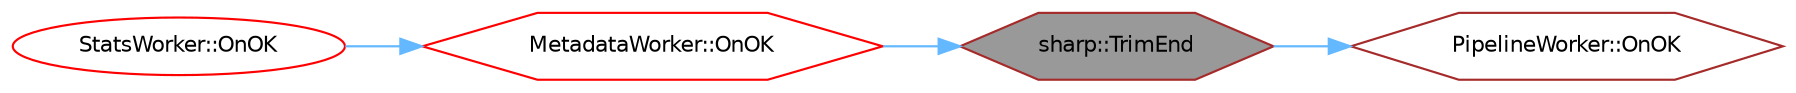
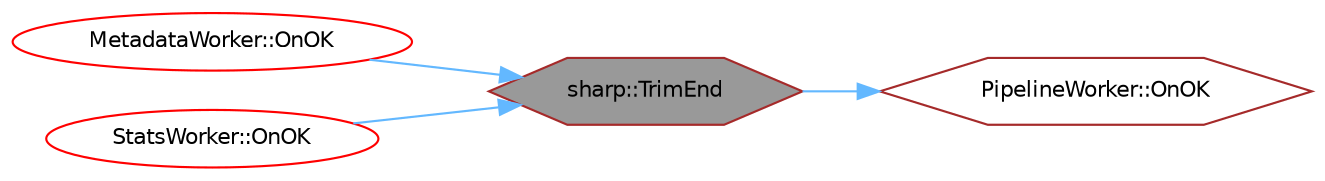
(373, 46) -> (426, 115)
(653, 46) -> (212, 42)
